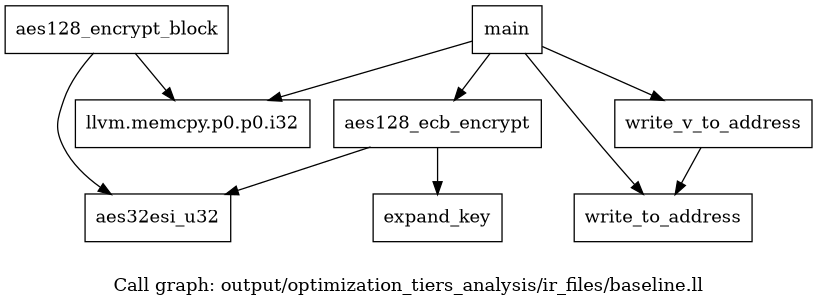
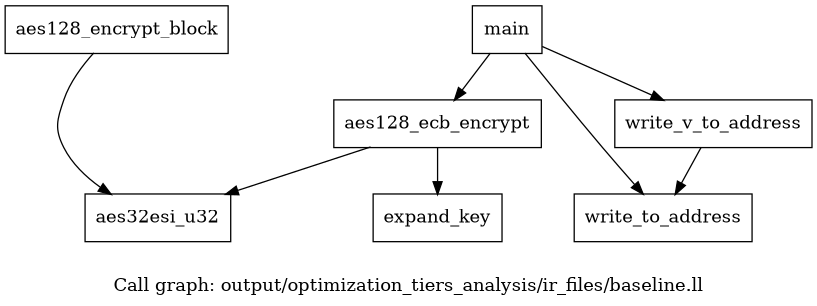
(193, 124) -> none
